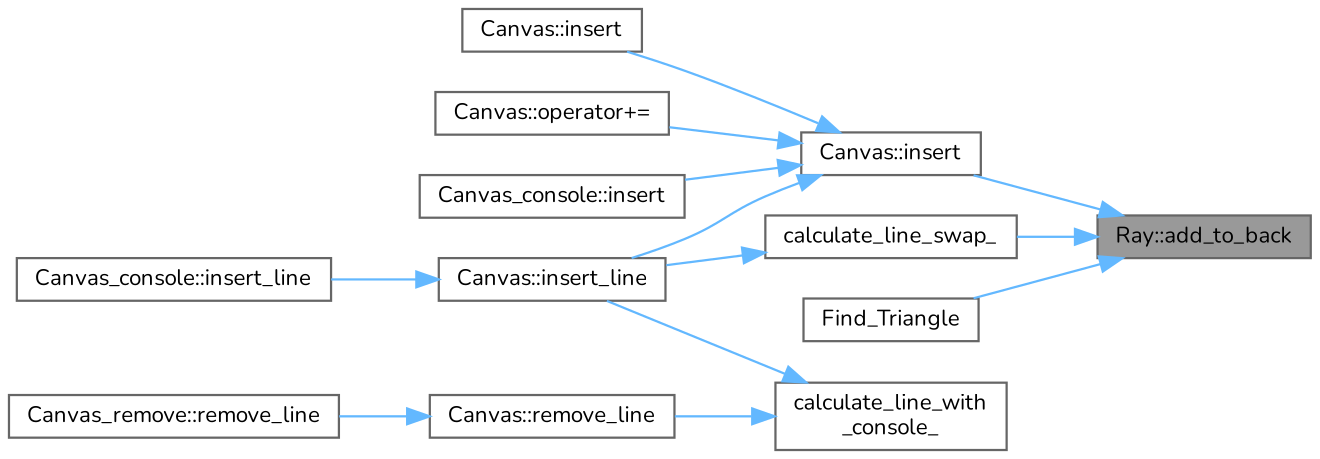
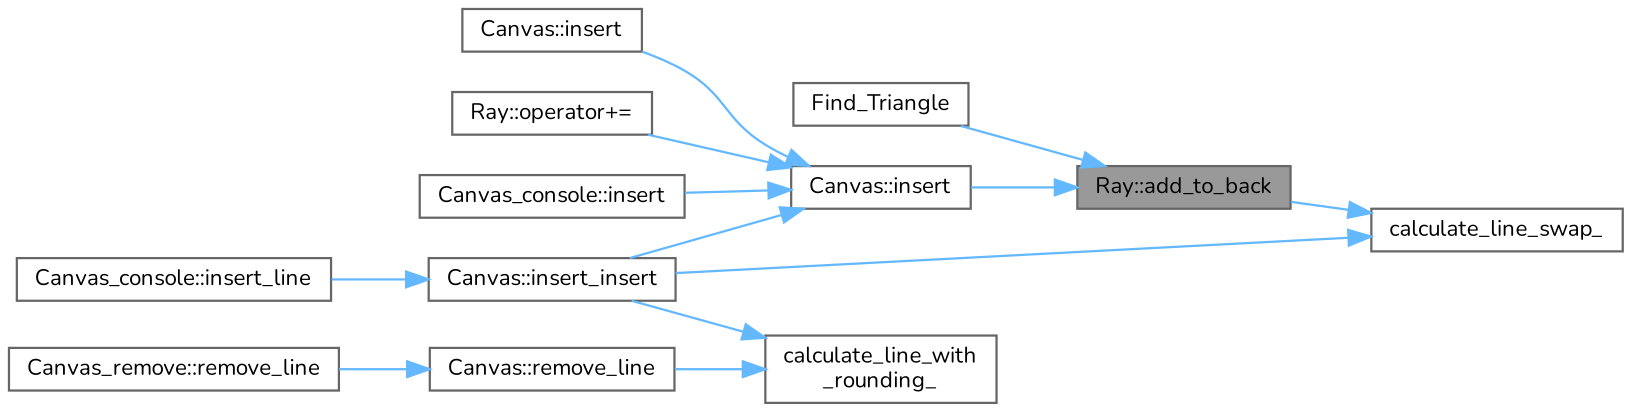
(552, 113) -> (552, 113)
(1046, 237) -> (1320, 206)
(552, 279) -> (552, 279)
(891, 416) -> (881, 369)
